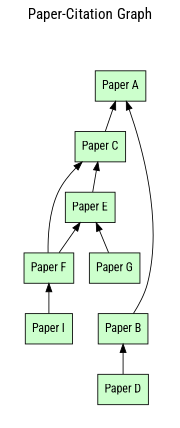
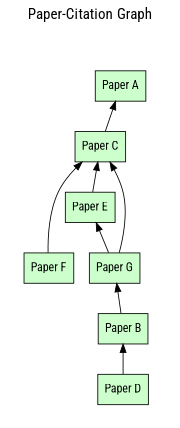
none -> (125, 210)
(152, 212) -> (119, 303)
(67, 241) -> none
(49, 329) -> none
